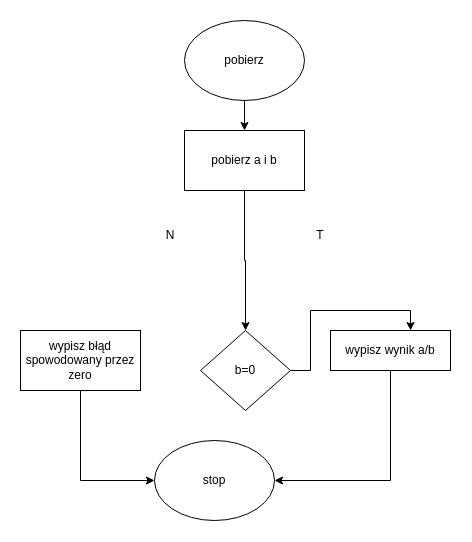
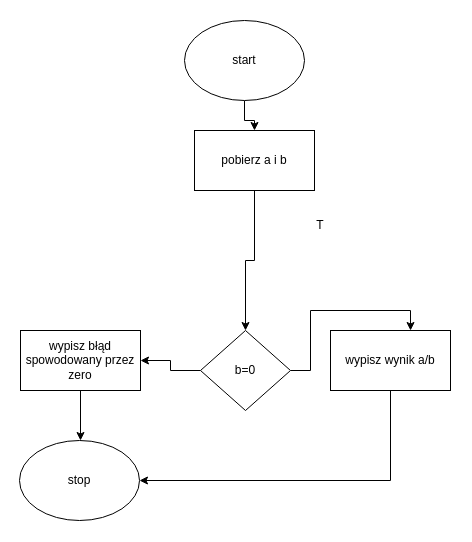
(245, 61) -> (245, 61)
(245, 161) -> (255, 161)
(171, 236) -> none
(321, 236) -> (321, 226)
(391, 351) -> (391, 361)
none -> (171, 370)
(215, 481) -> (80, 481)
